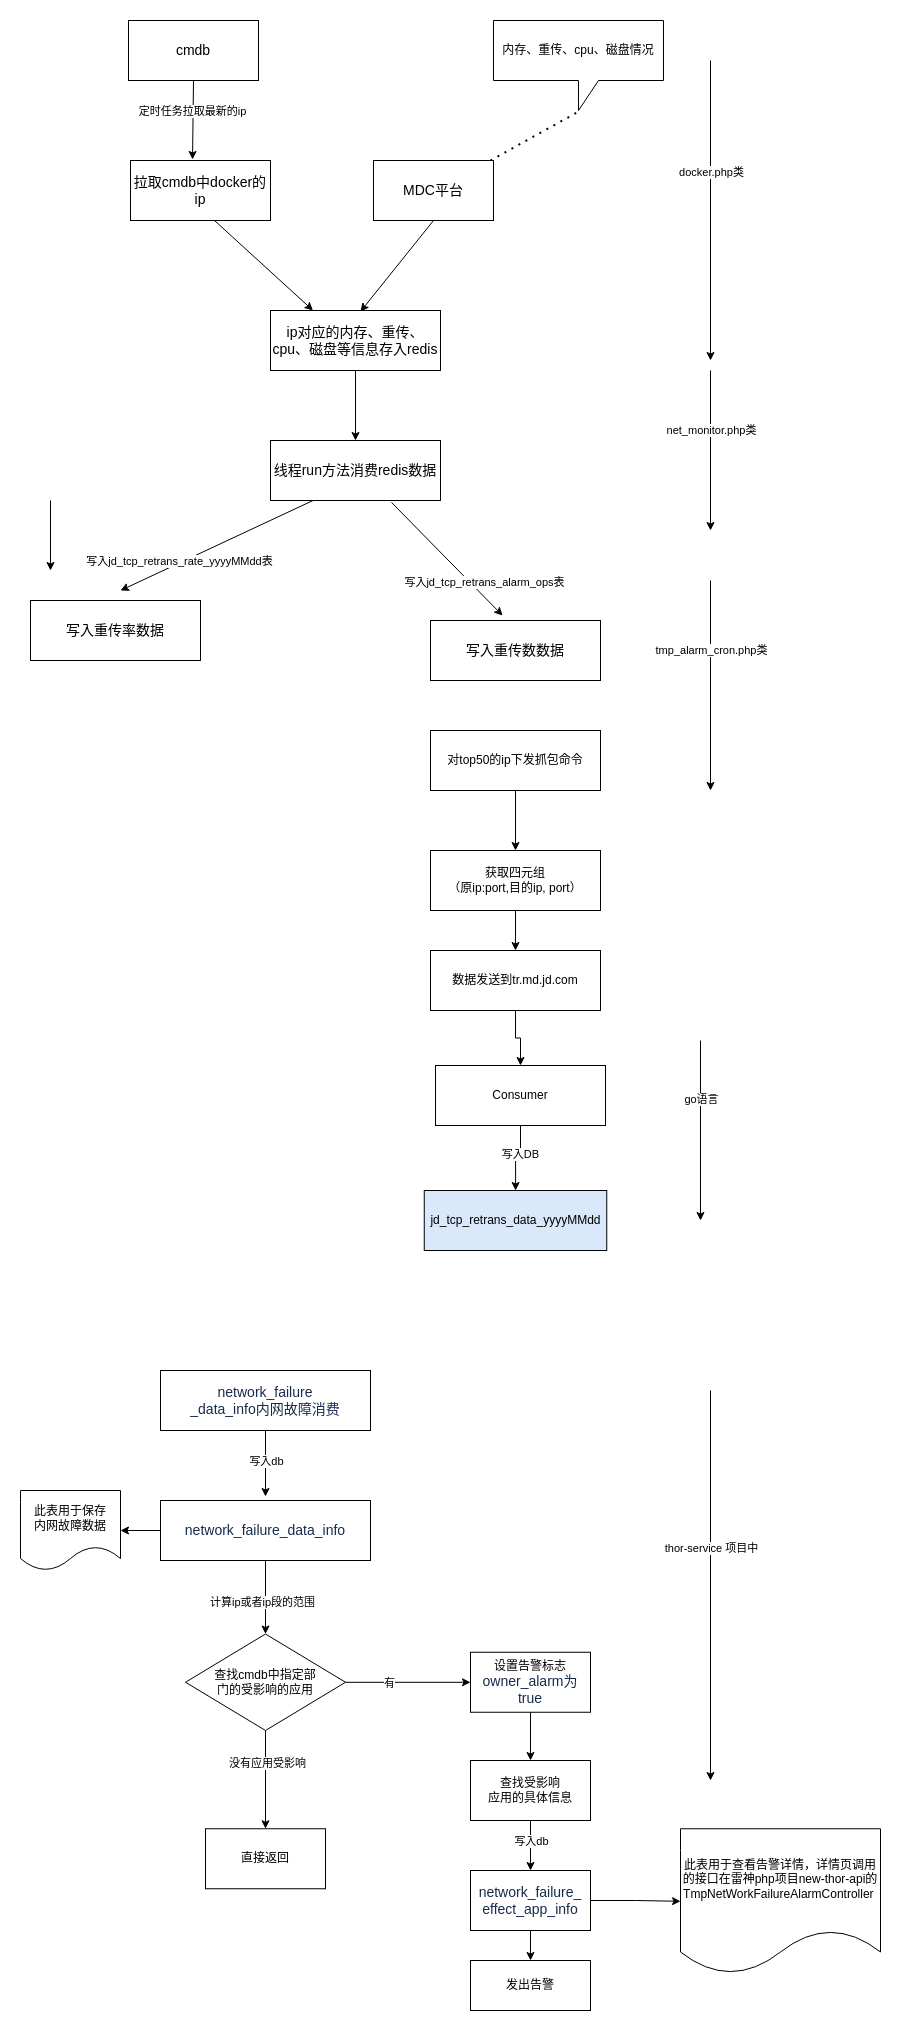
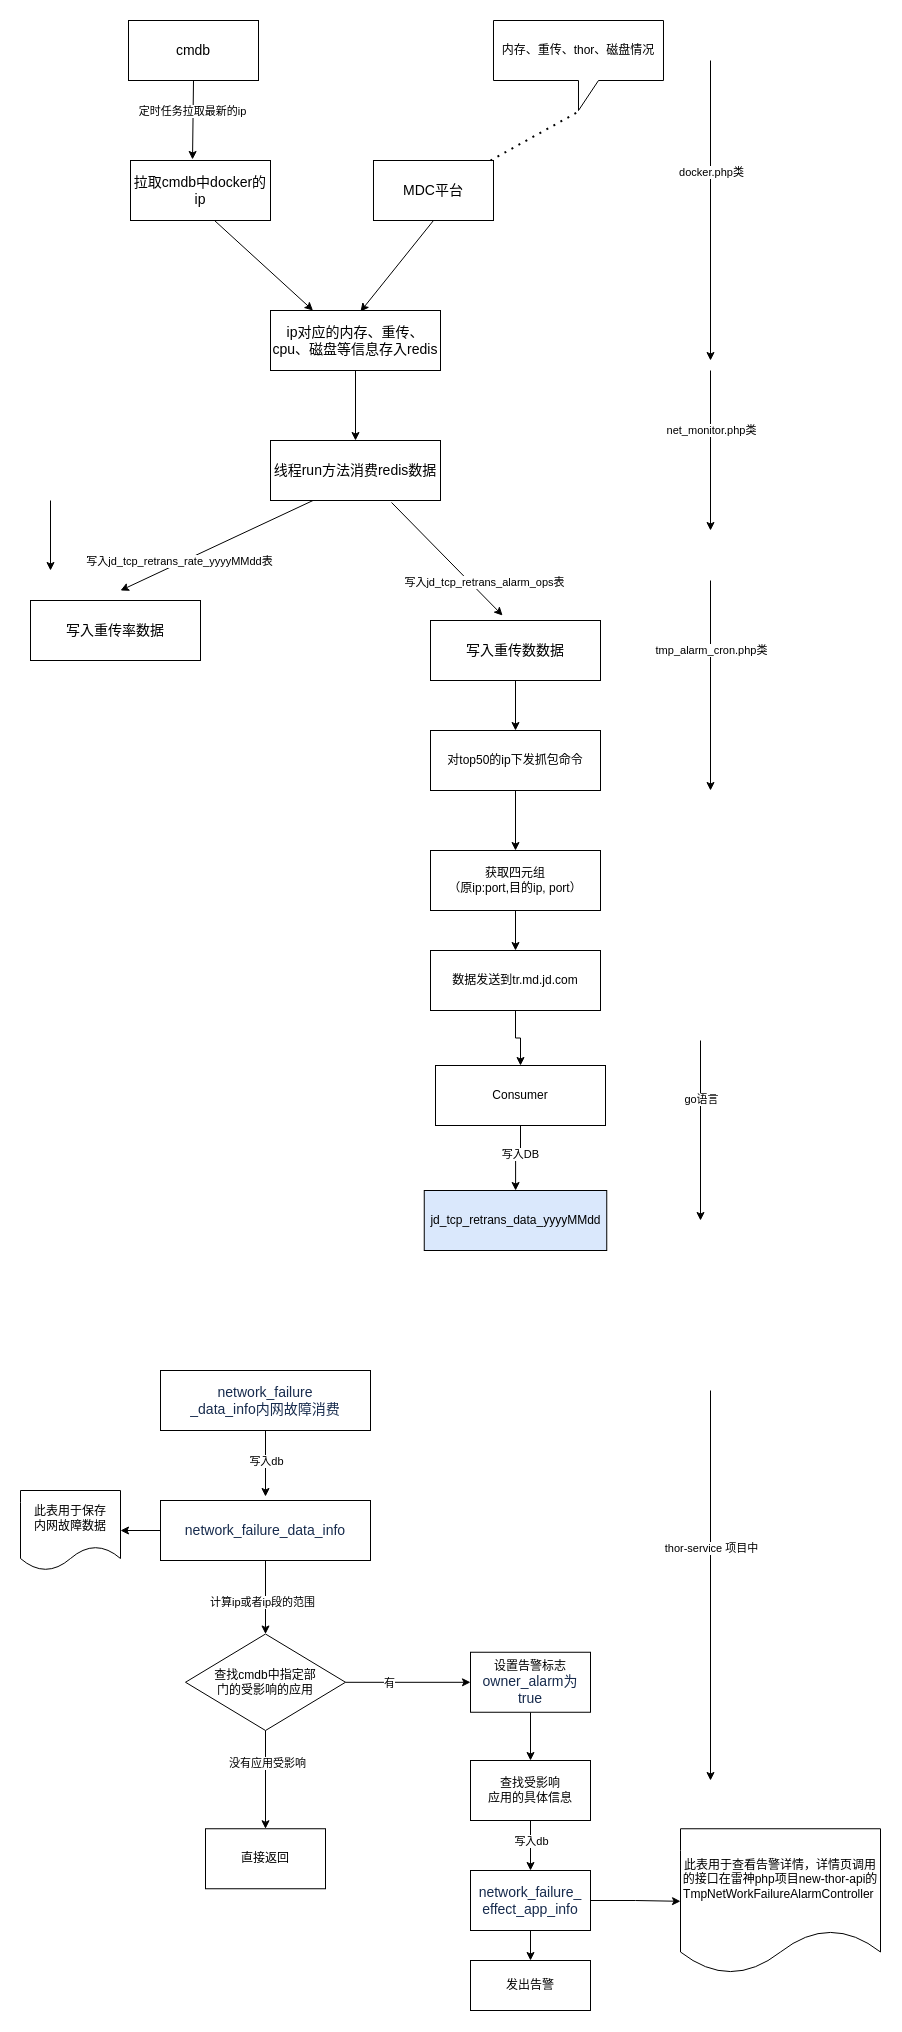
(579, 51) -> (579, 51)
none -> (516, 702)
